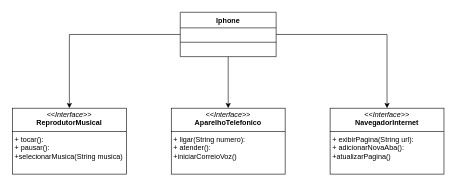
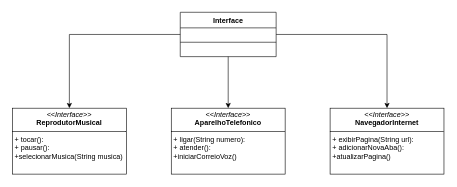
(228, 21) -> (228, 21)
